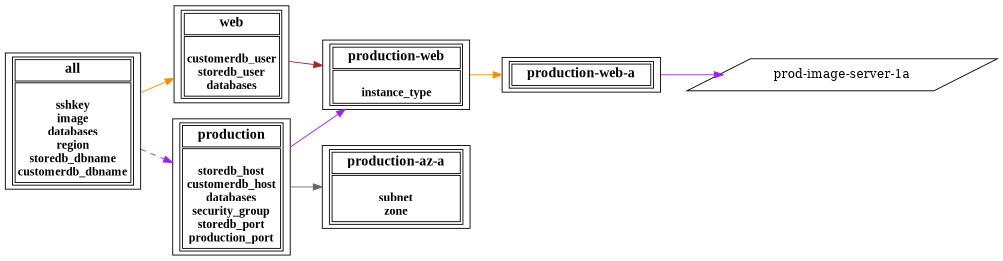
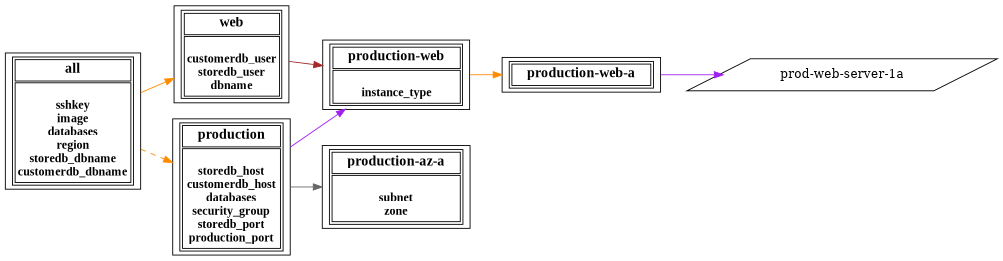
(842, 75) -> (842, 75)
(232, 85) -> (232, 85)
(153, 154) -> (153, 154)
